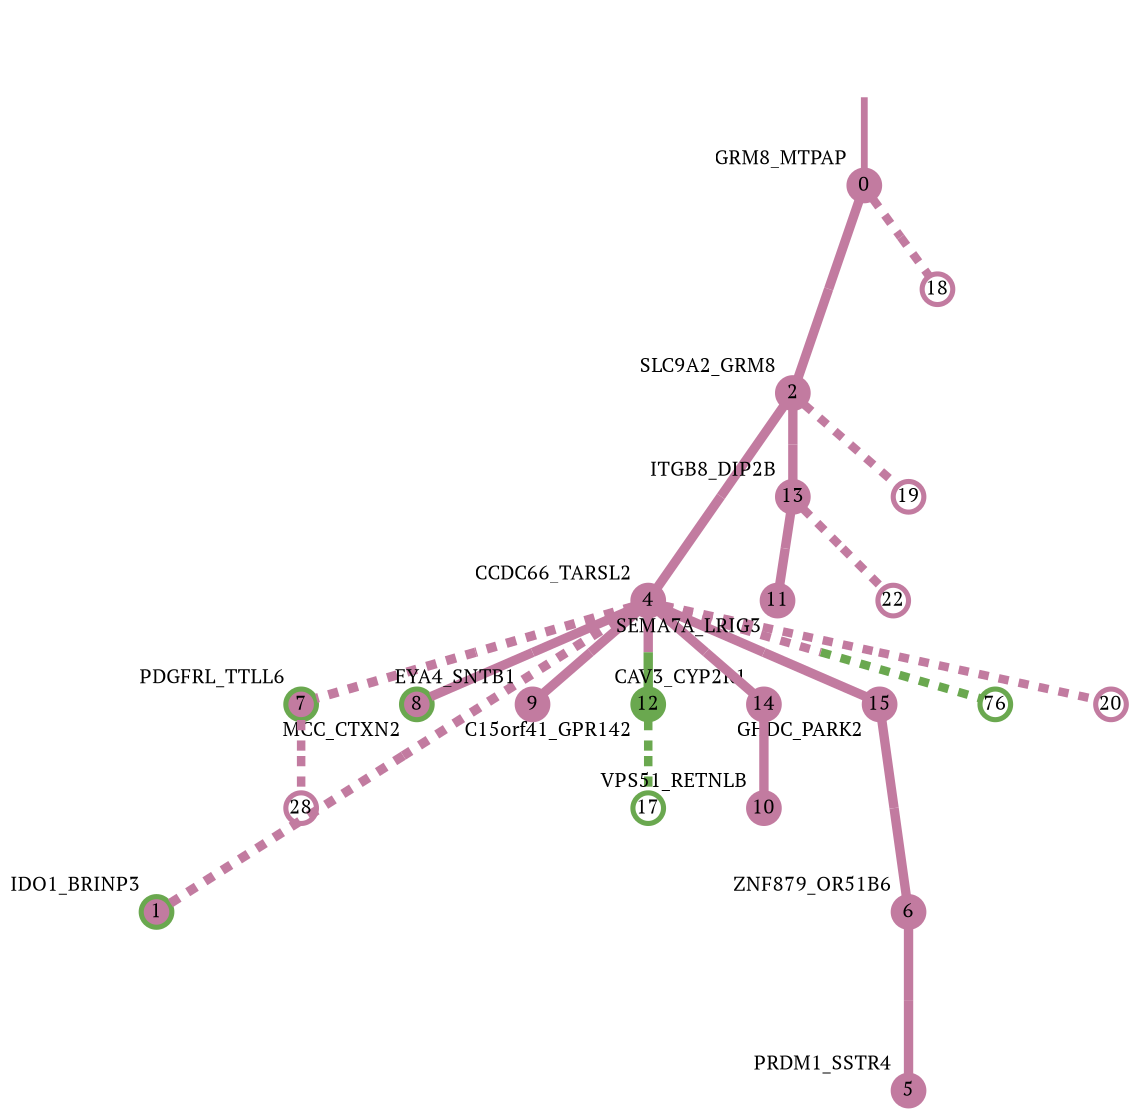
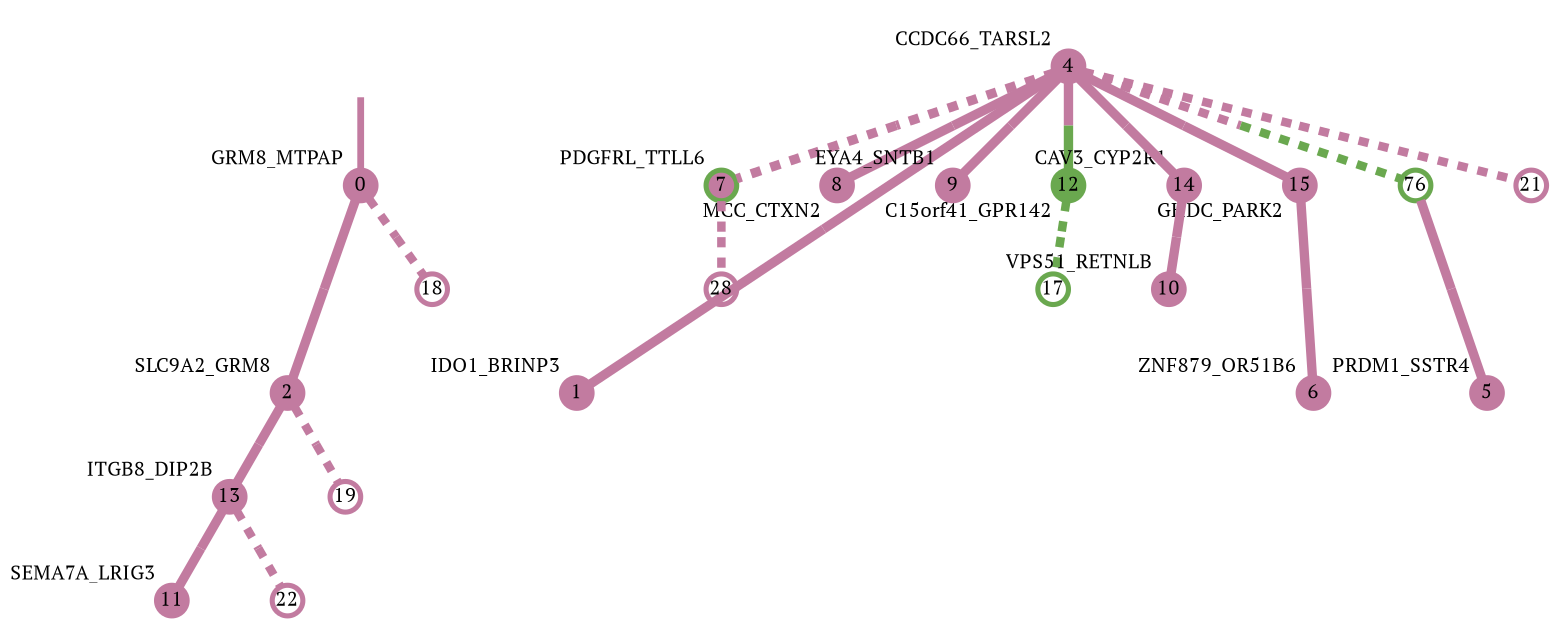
(721, 497) -> none
(417, 704) -> (837, 185)
(1111, 704) -> (1531, 185)
(403, 756) -> (823, 229)
(157, 912) -> (577, 393)
(909, 1001) -> (1451, 289)
